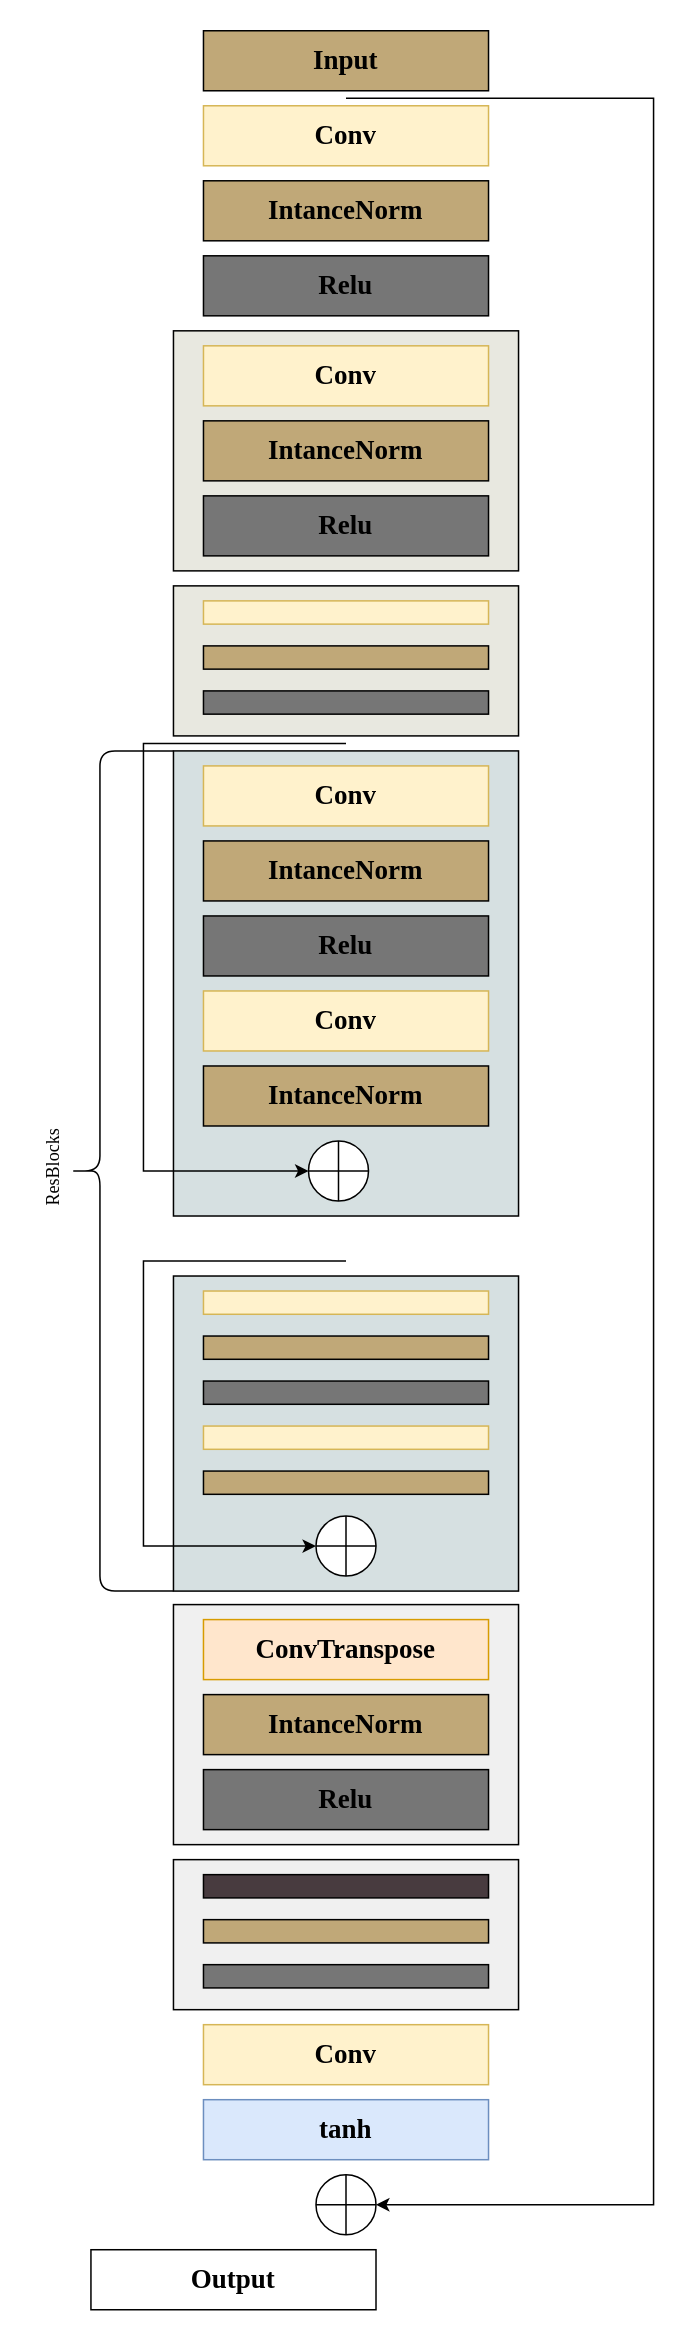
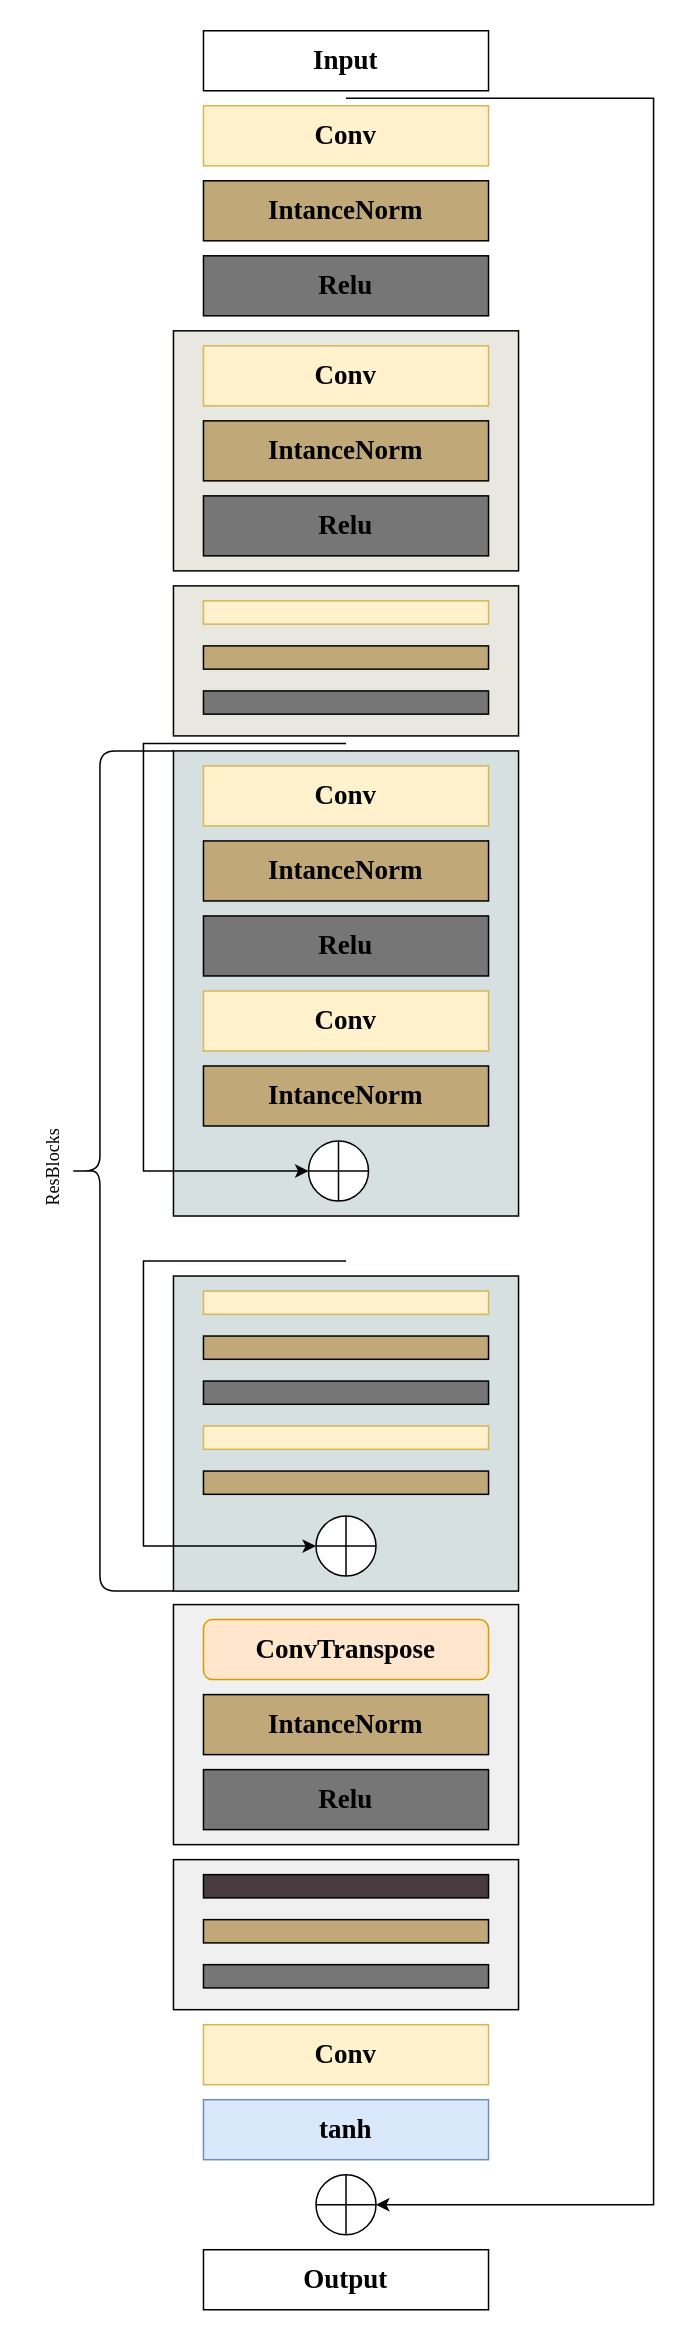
(346, 61) -> (346, 61)
(346, 1649) -> (346, 1649)
(233, 2279) -> (346, 2279)
